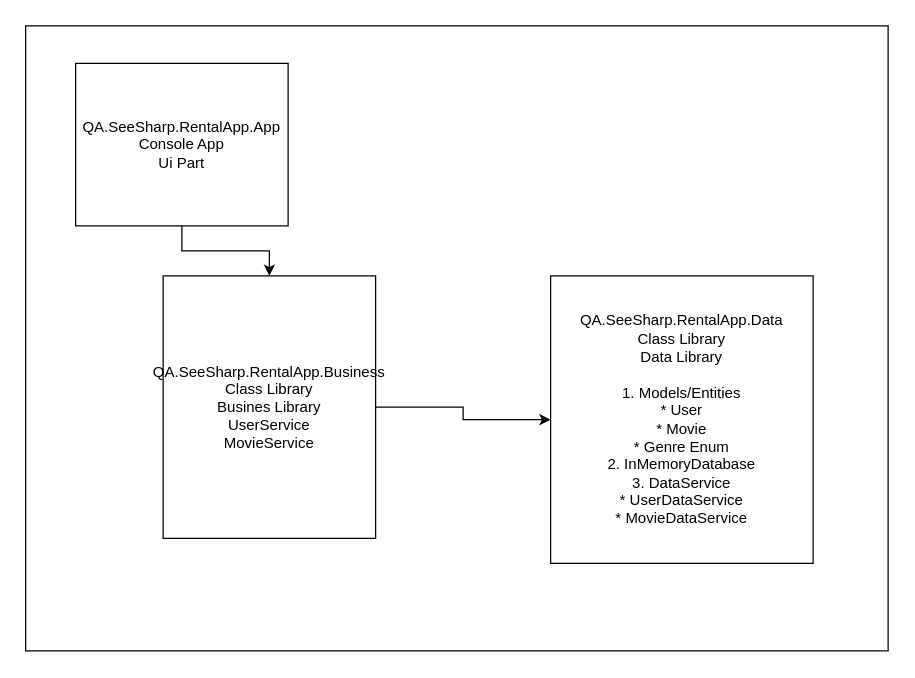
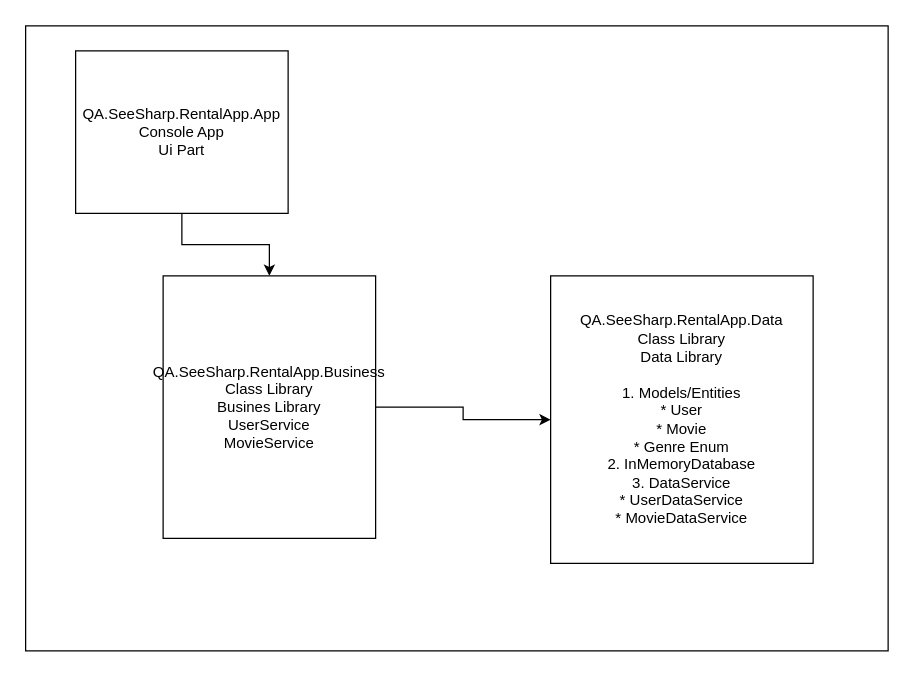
(182, 144) -> (182, 132)
